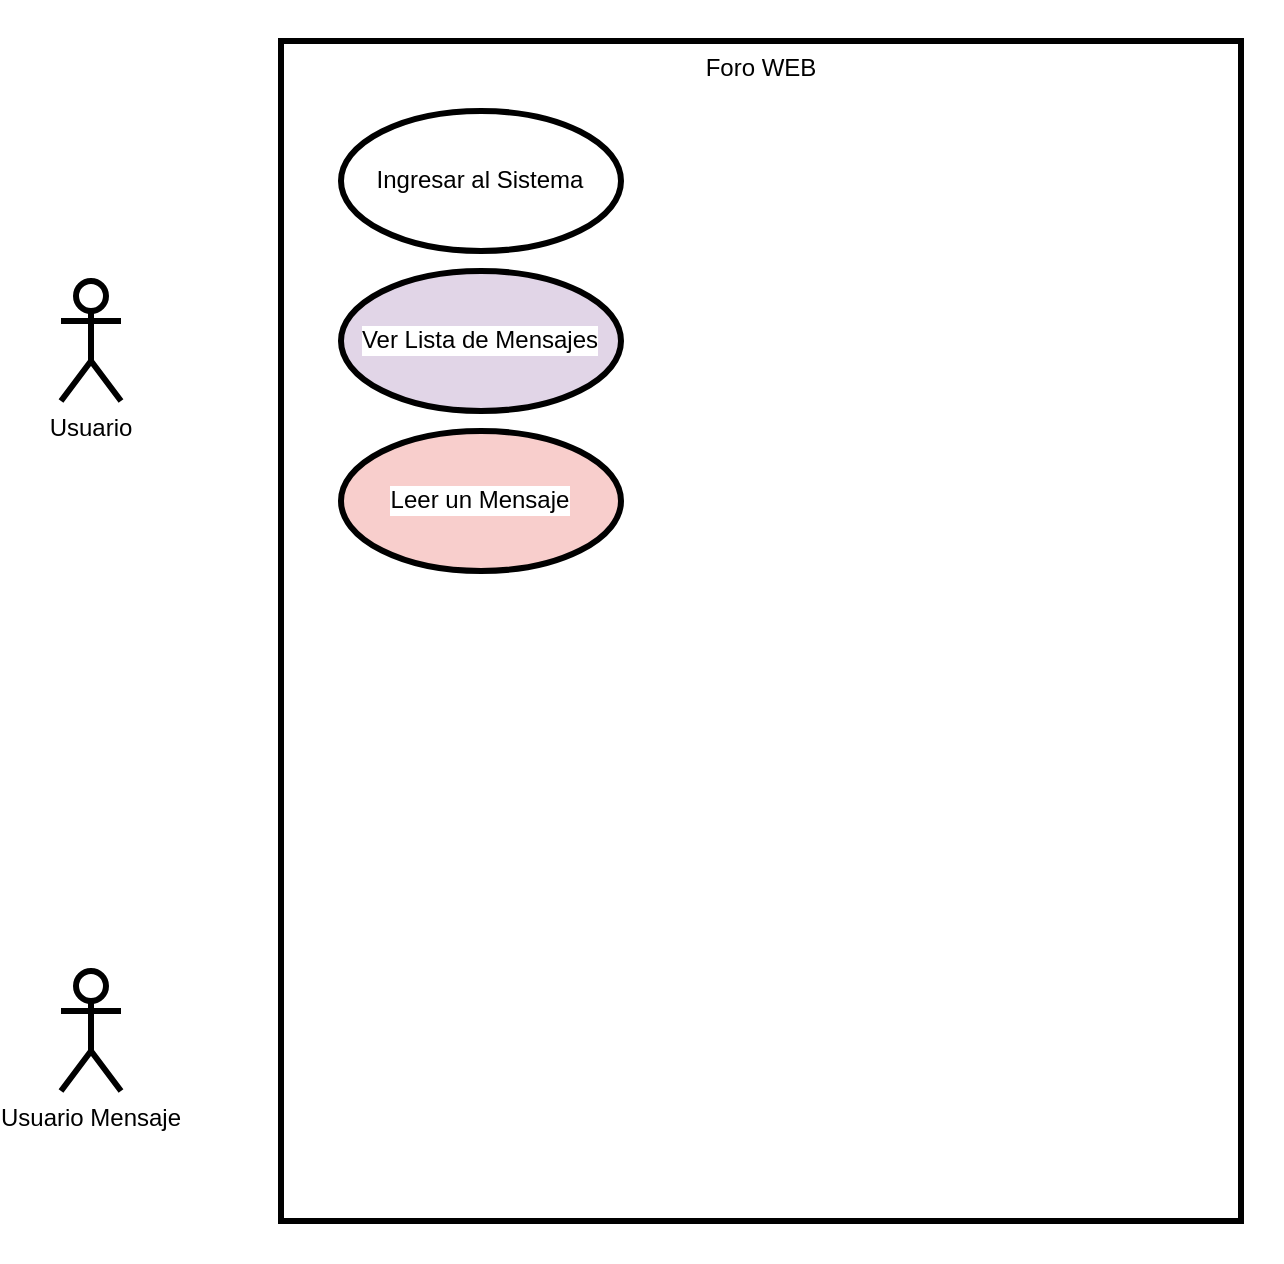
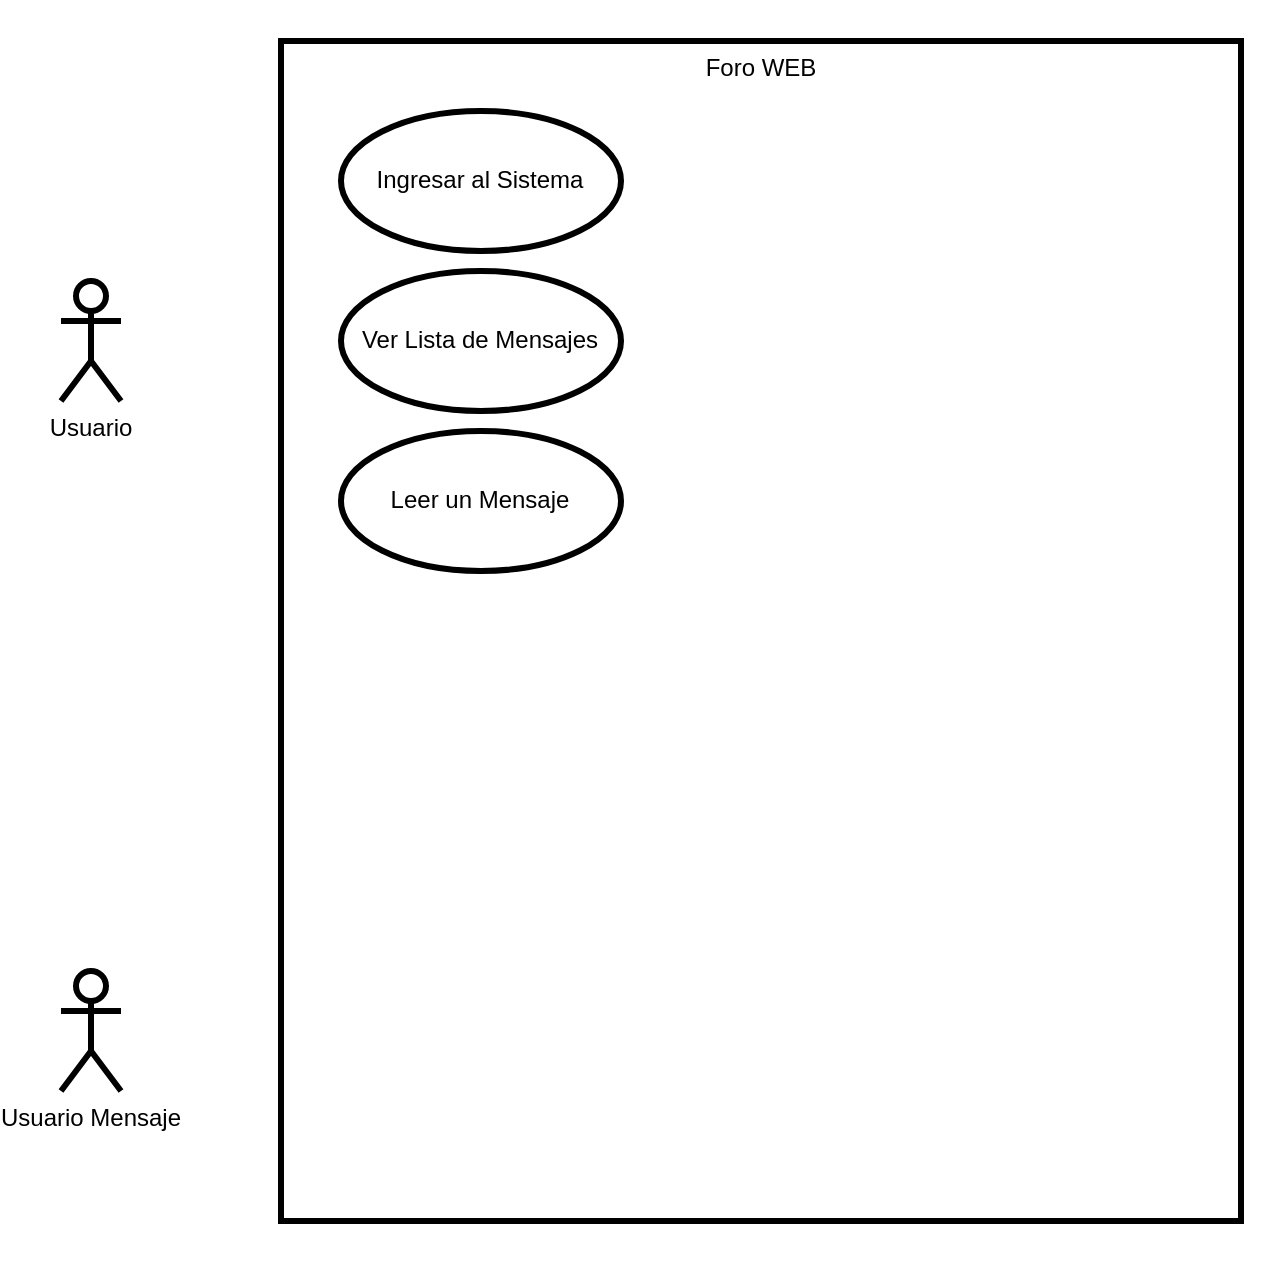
(481, 341) -> (481, 341)
(481, 501) -> (481, 501)
